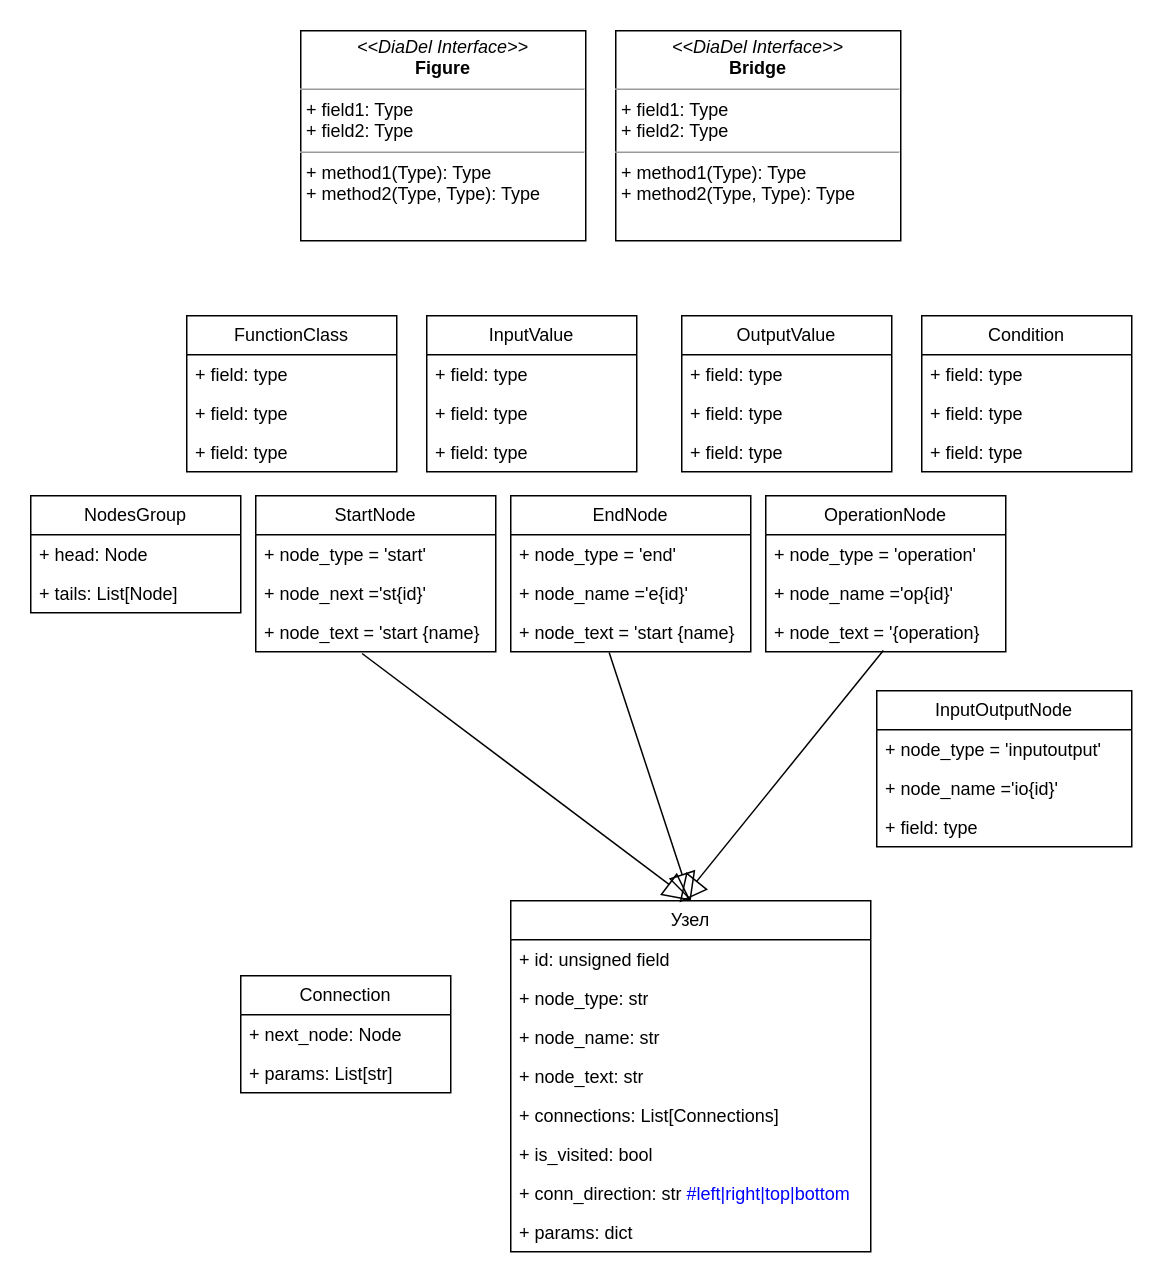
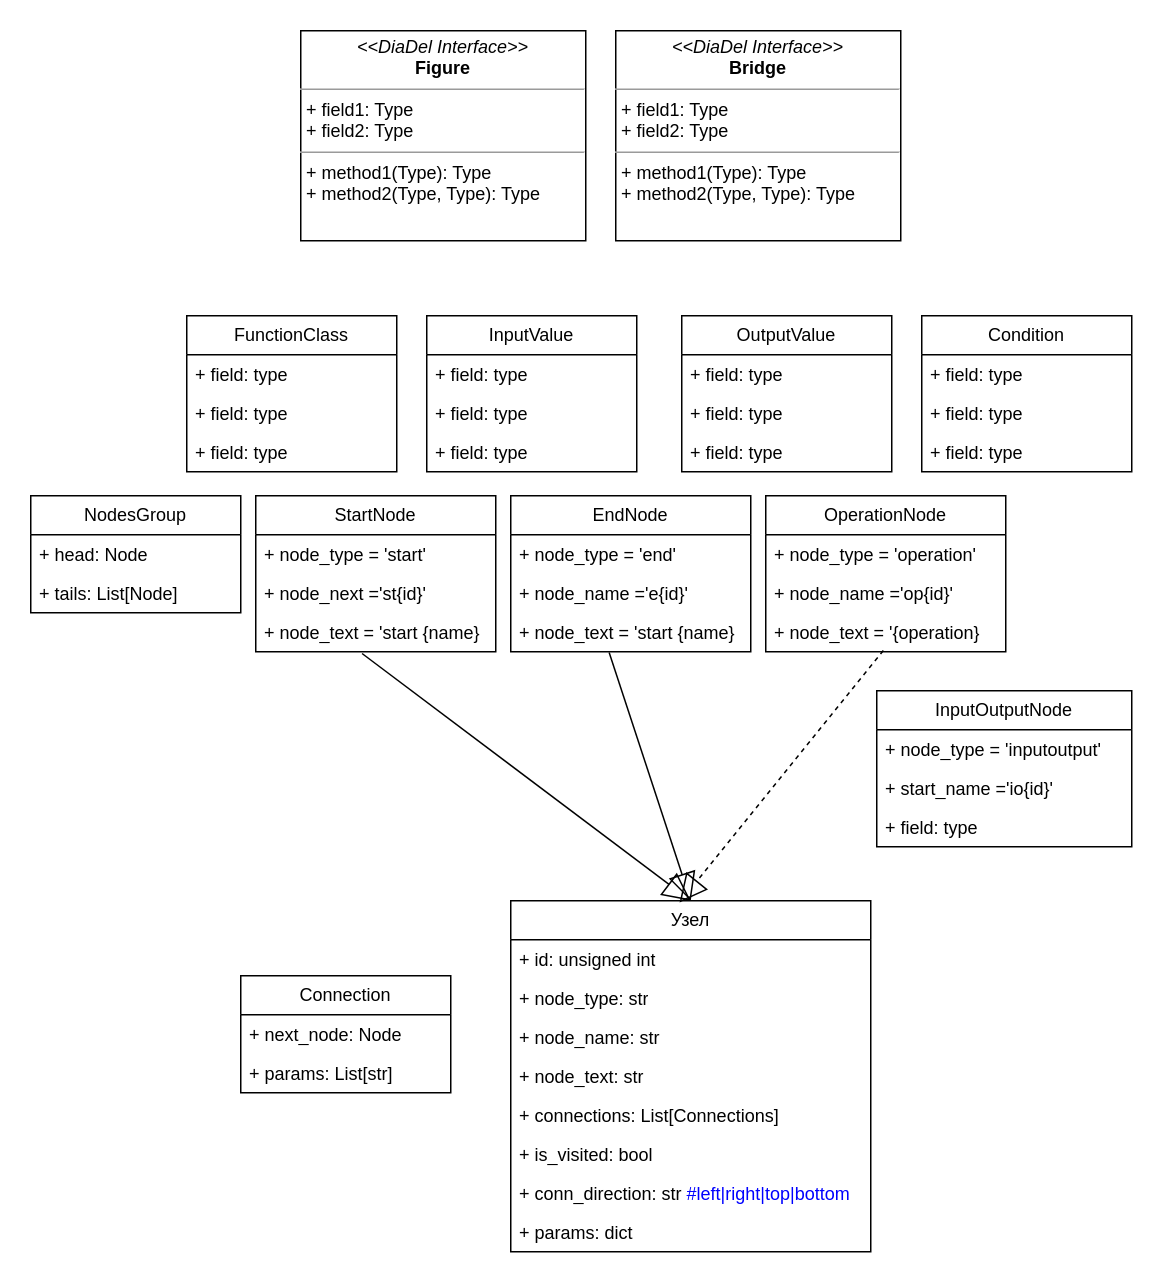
(789, 767) -> (789, 767)
(978, 790) -> (983, 790)
(602, 961) -> (594, 961)
